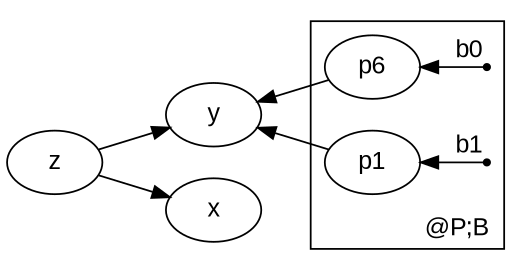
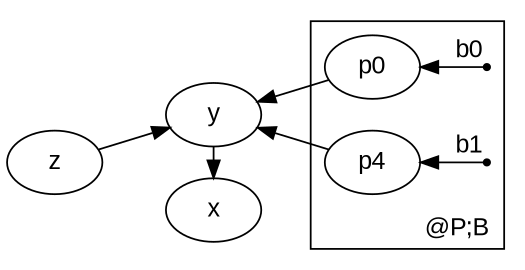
(372, 67) -> (372, 67)
(372, 162) -> (372, 162)
(126, 184) -> (214, 153)
